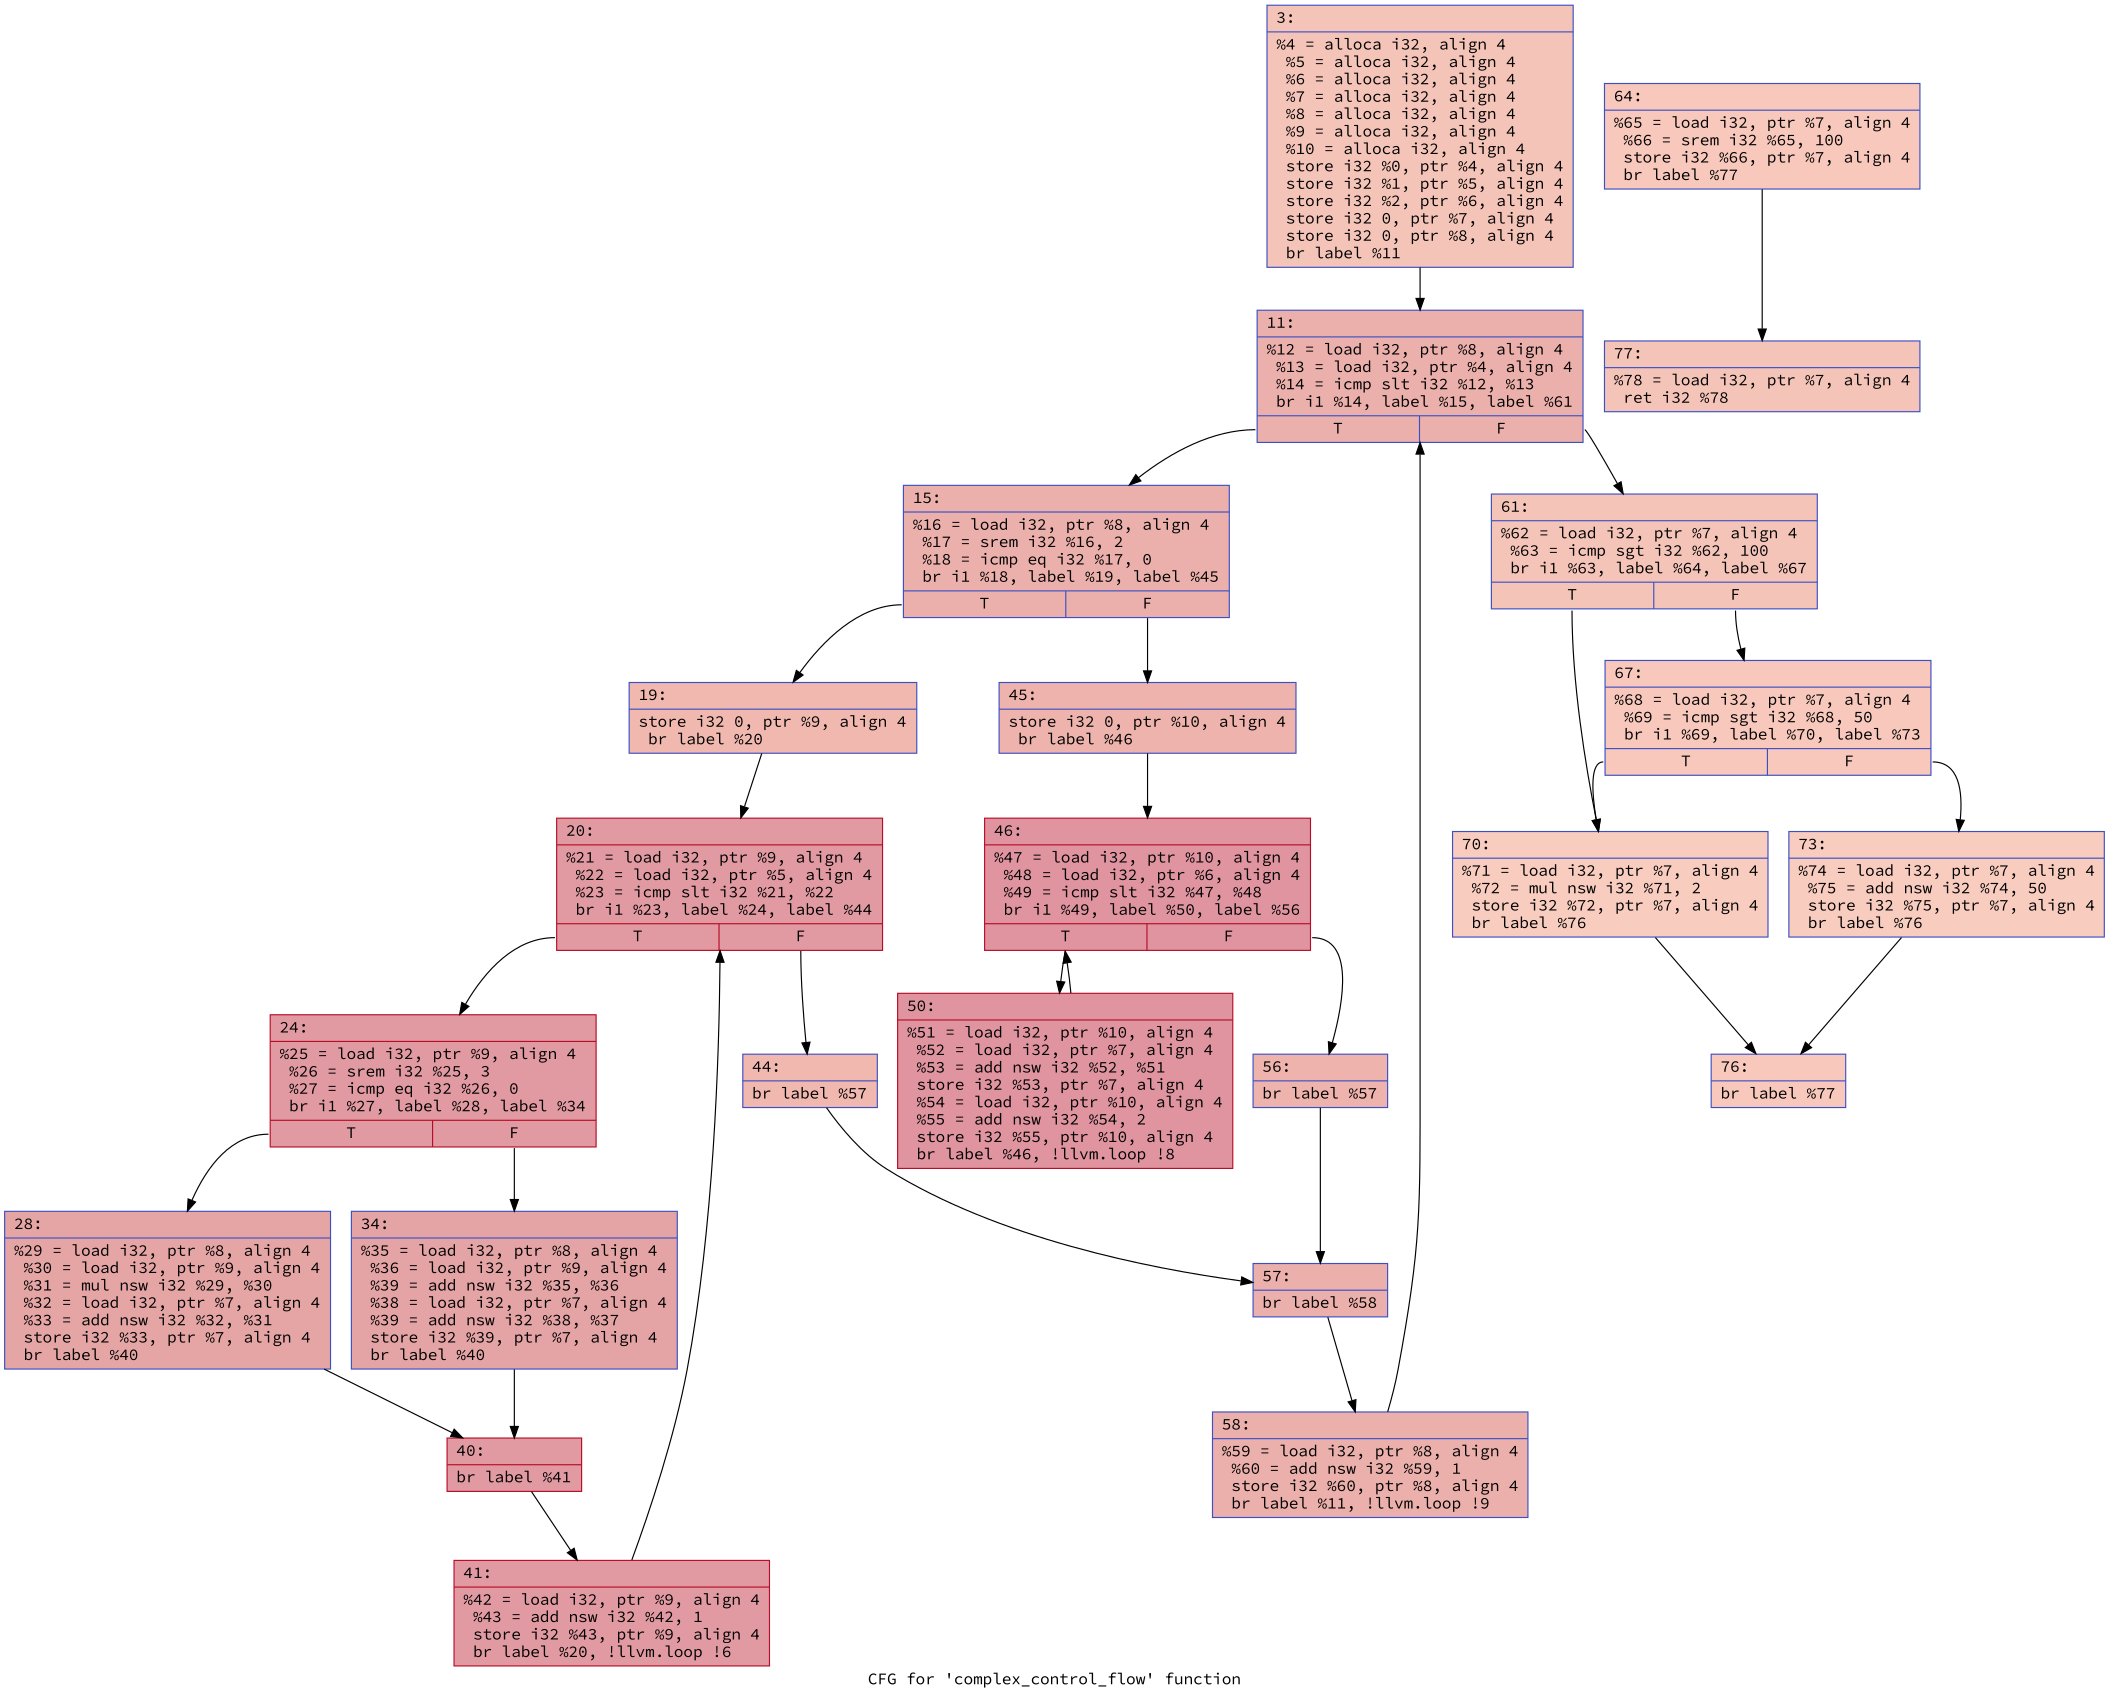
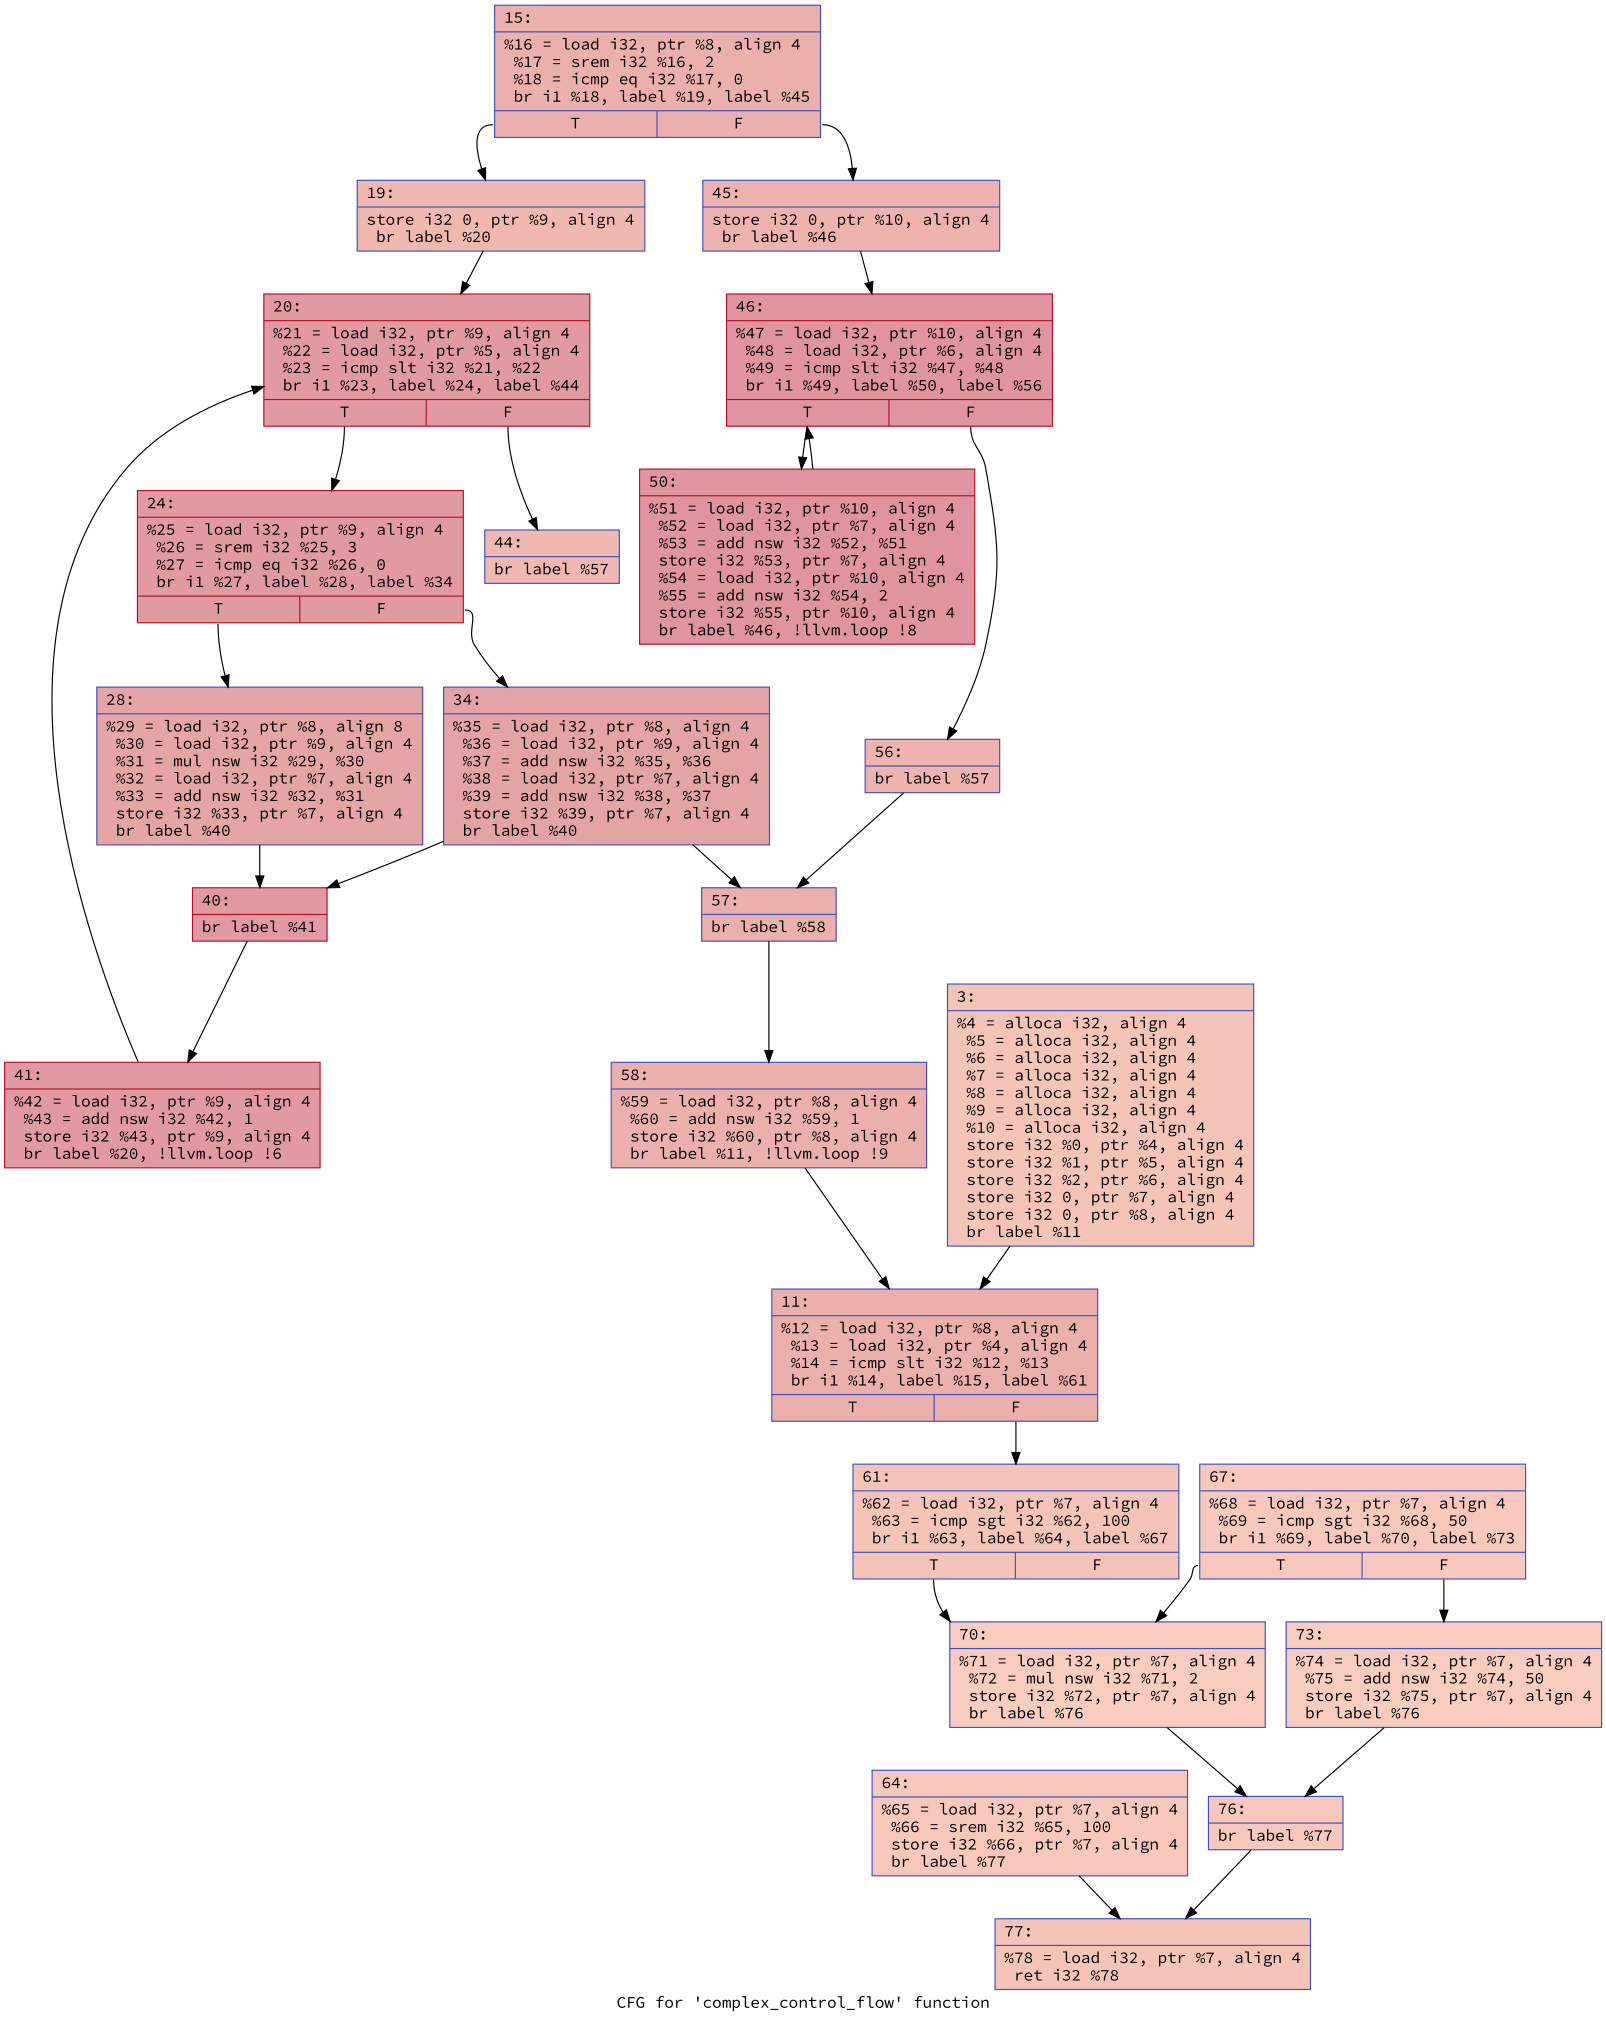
(1193, 444) -> none
(1737, 630) -> none
(1017, 1229) -> (712, 862)
(162, 1251) -> (255, 727)
(490, 1286) -> (582, 761)
none -> (1223, 1880)
